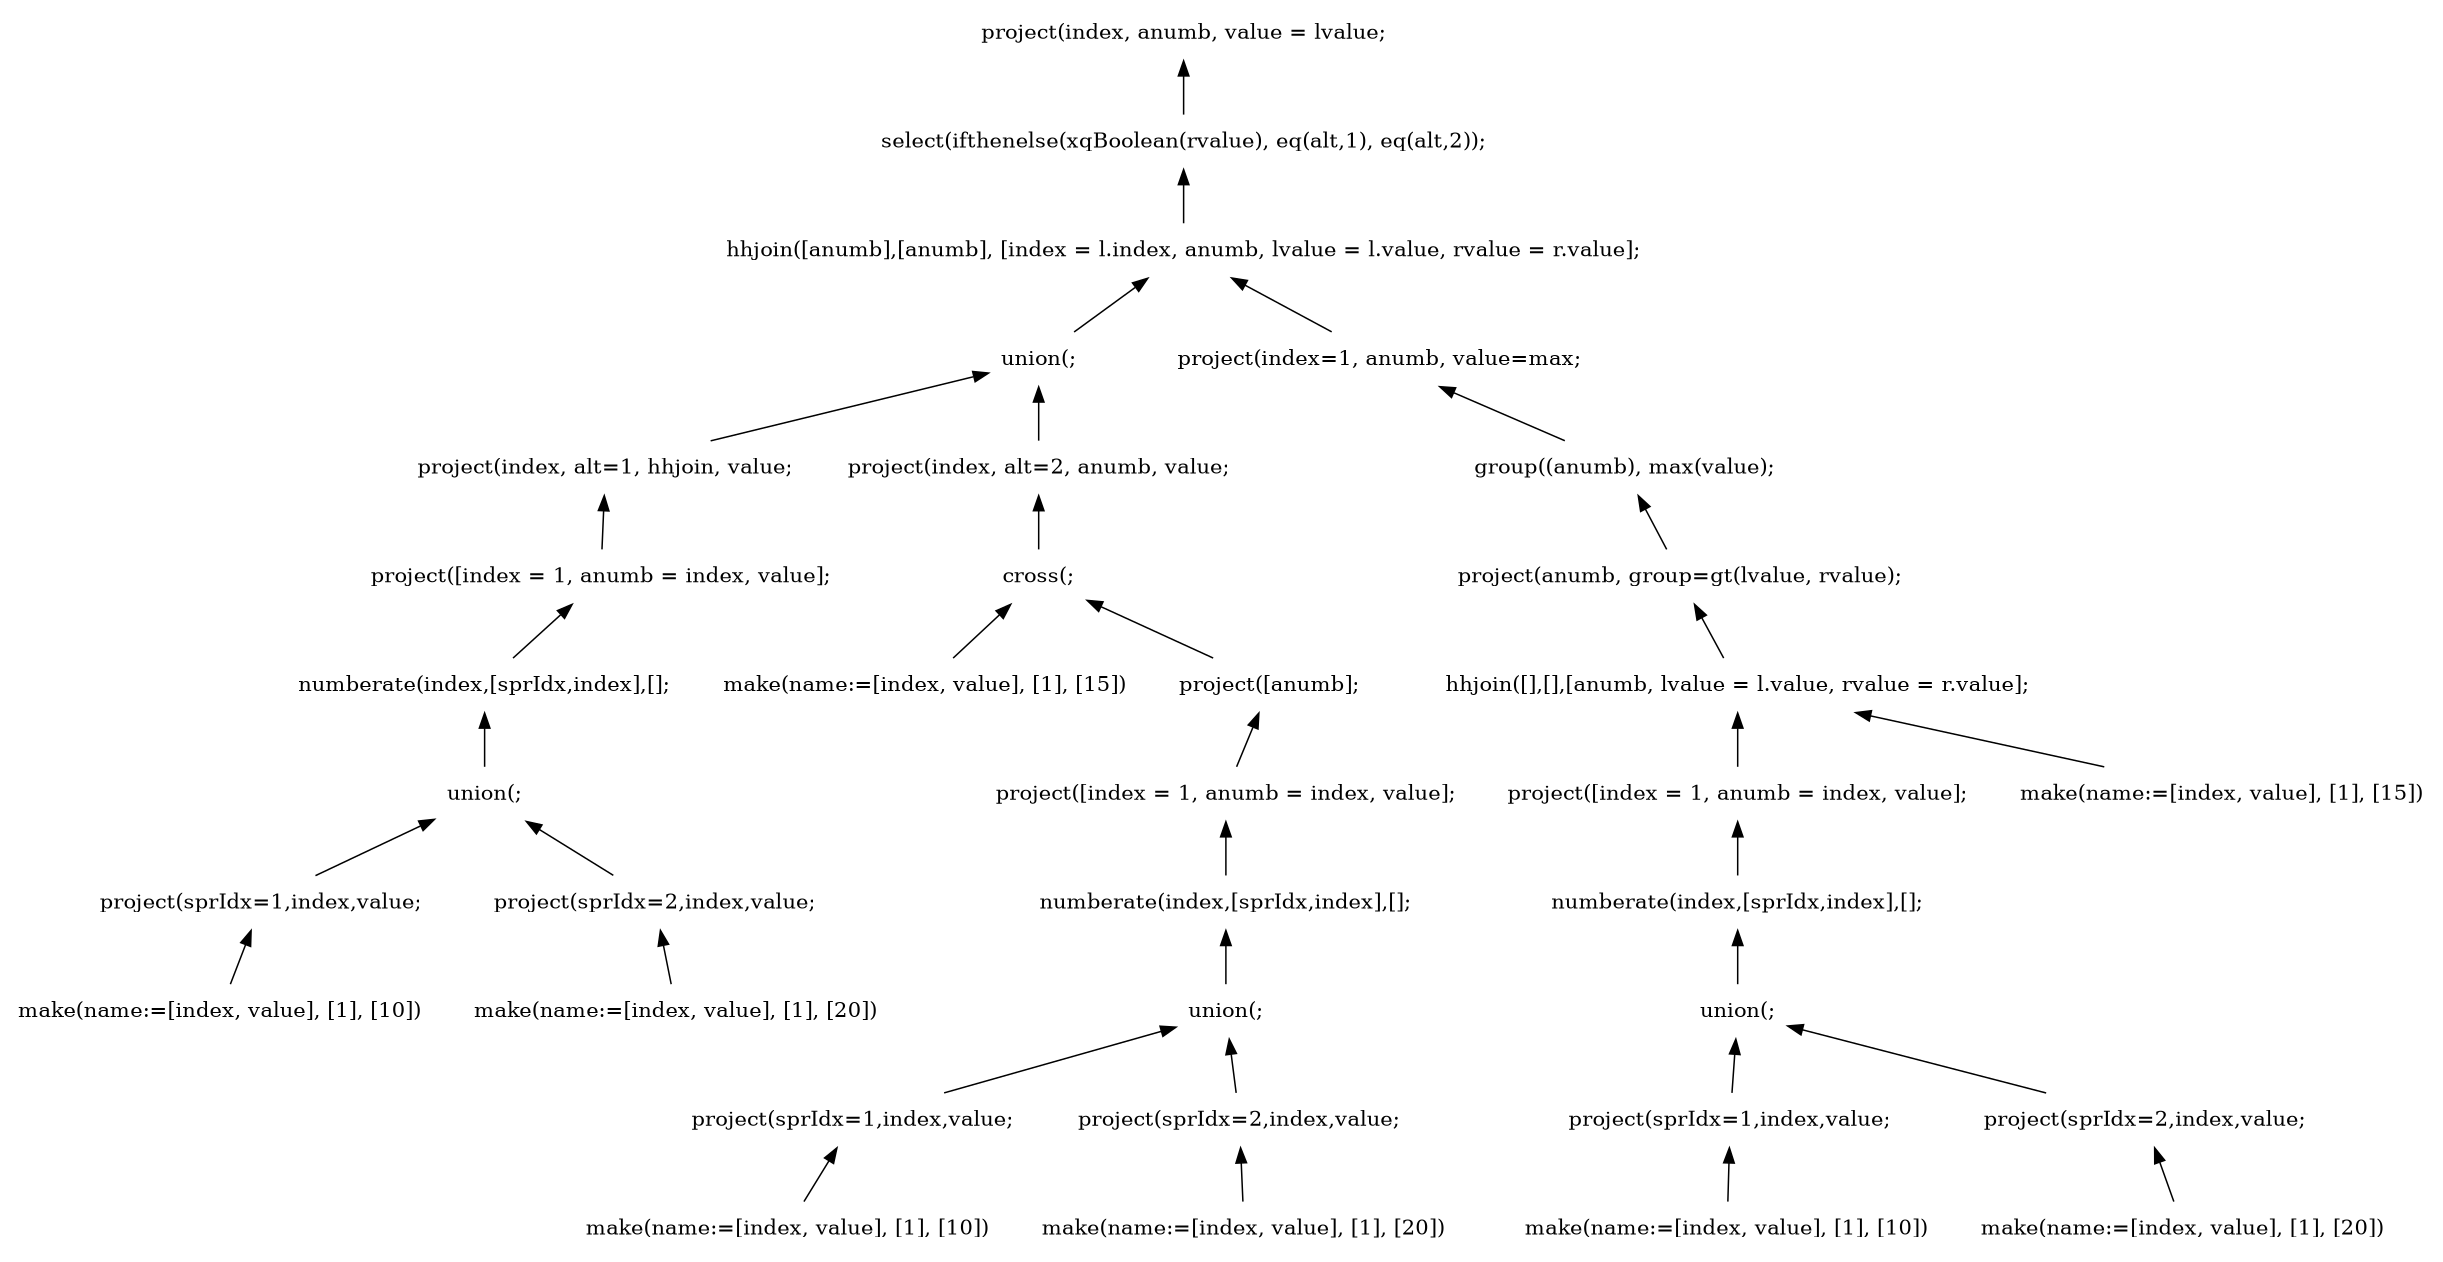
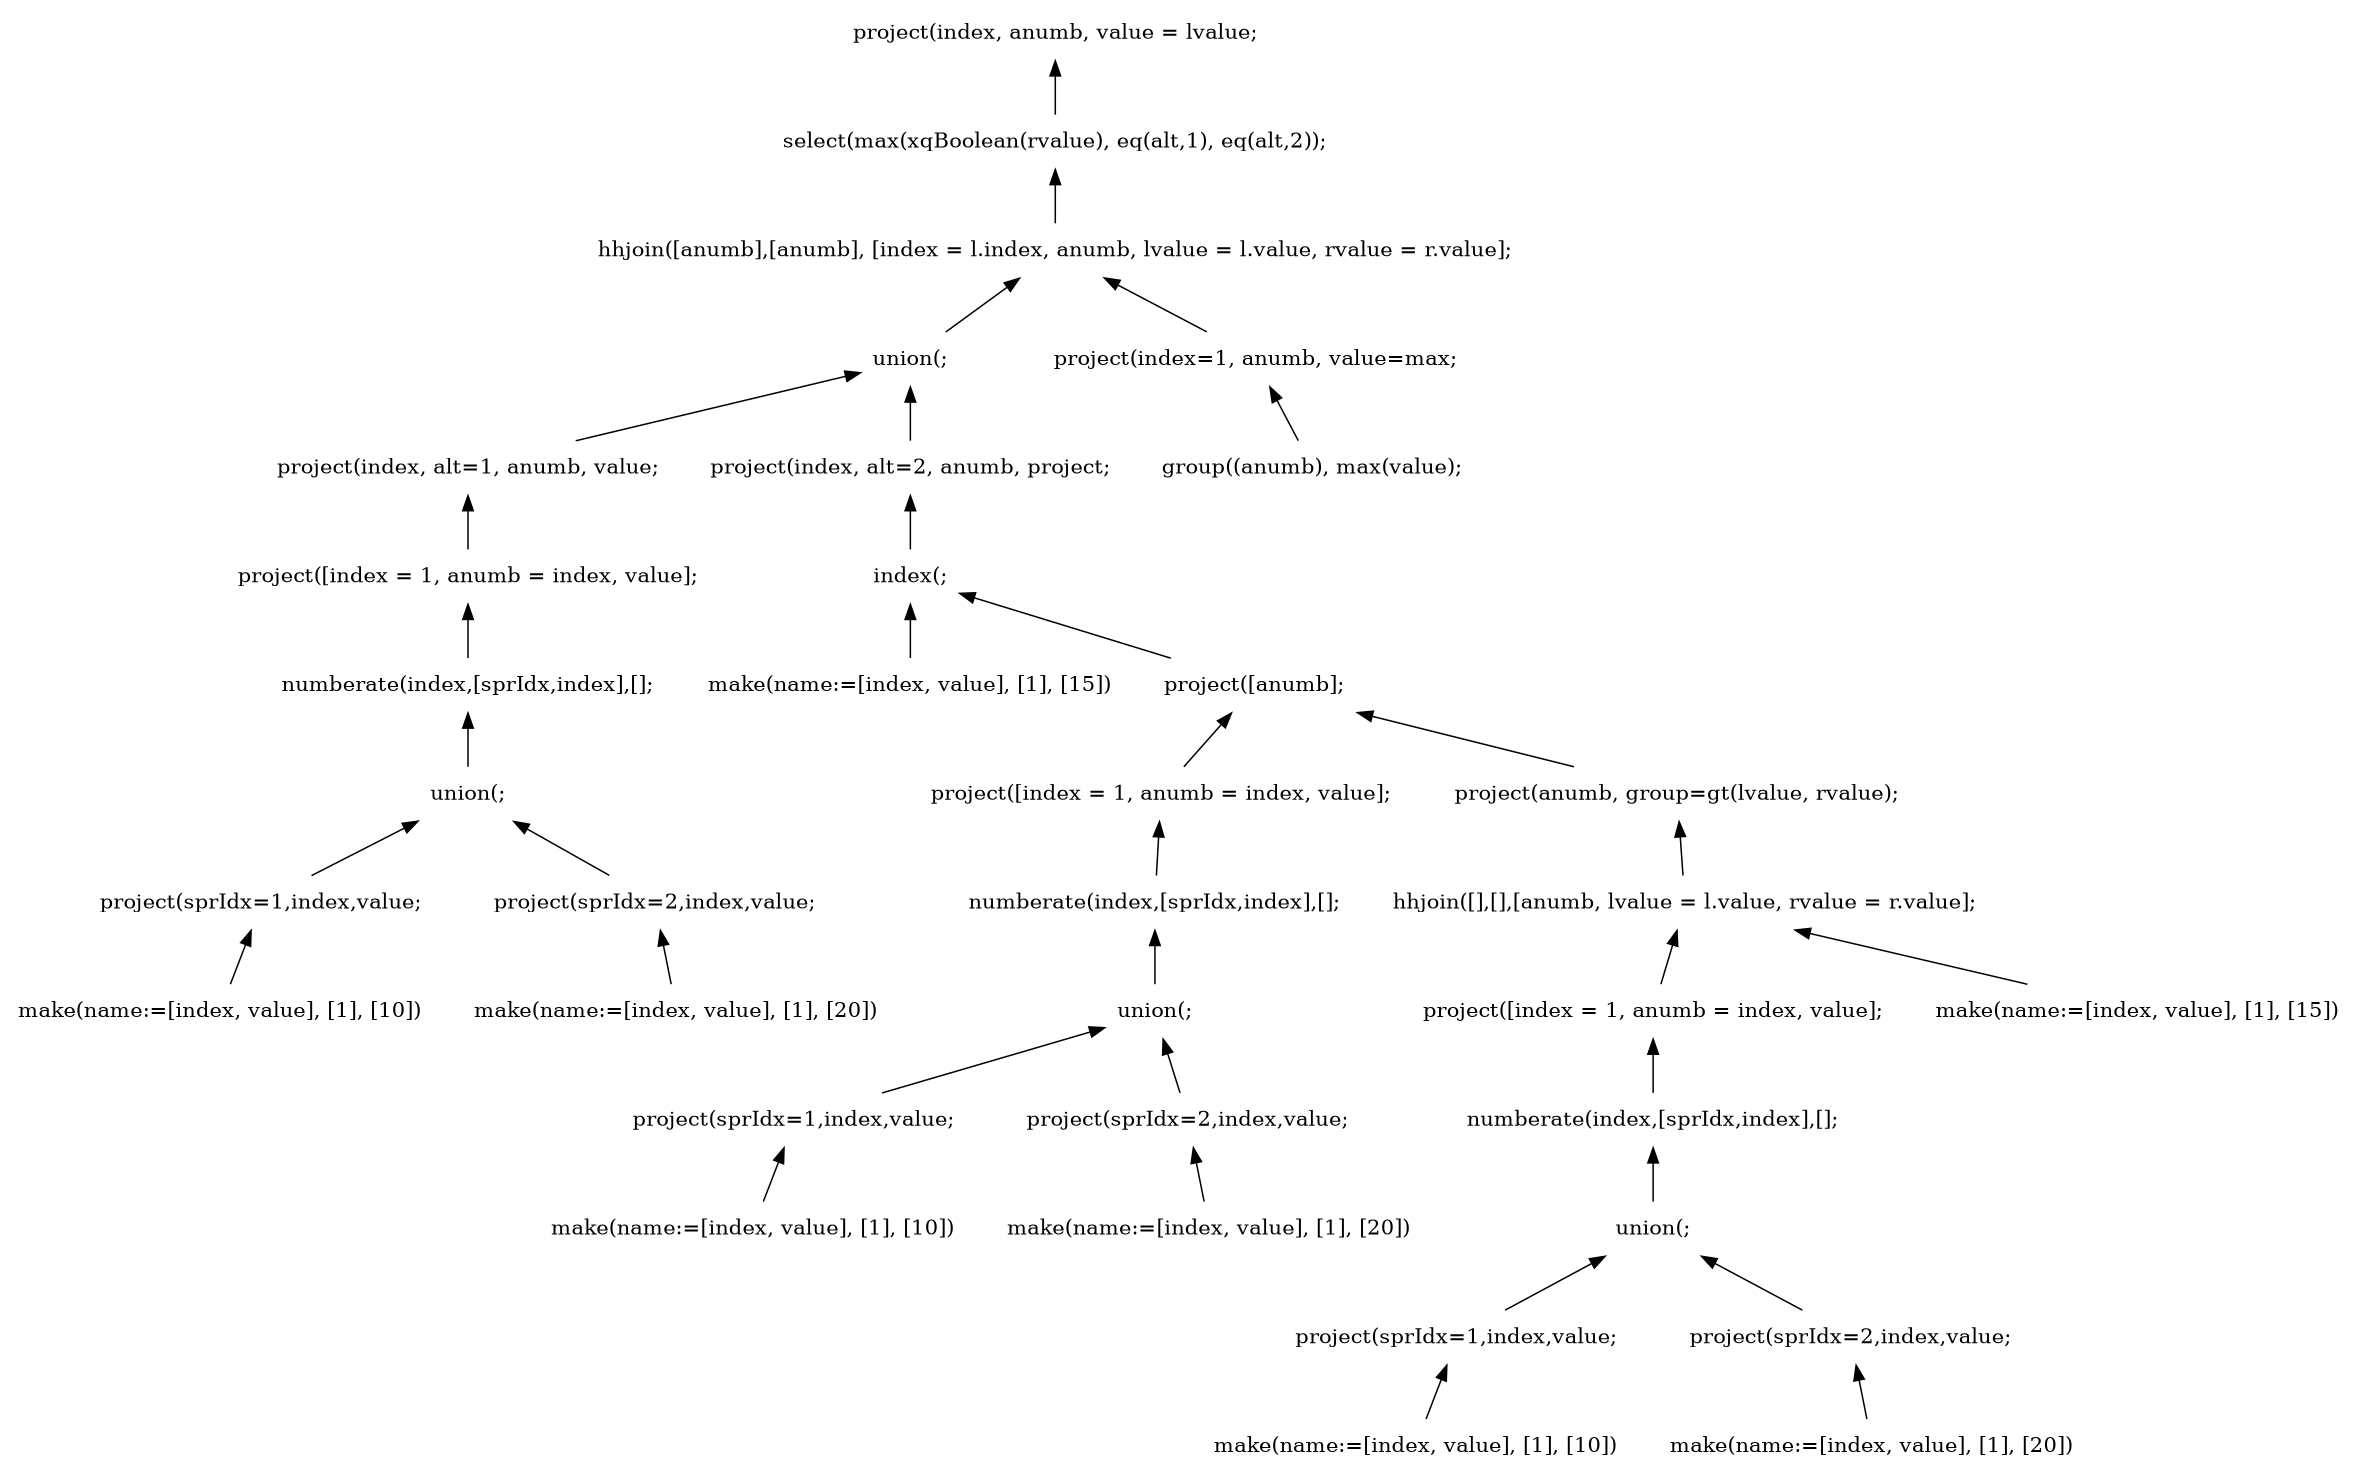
(1184, 142) -> (1055, 142)
(605, 468) -> (468, 468)
(1039, 468) -> (910, 468)
(1656, 529) -> (1473, 742)
(1039, 577) -> (910, 577)
